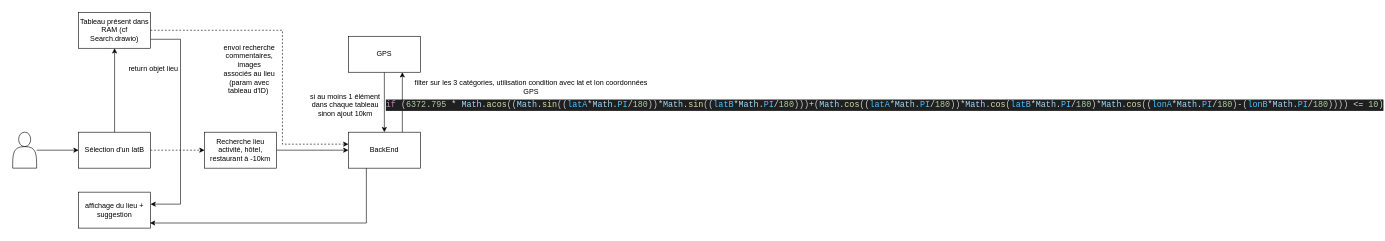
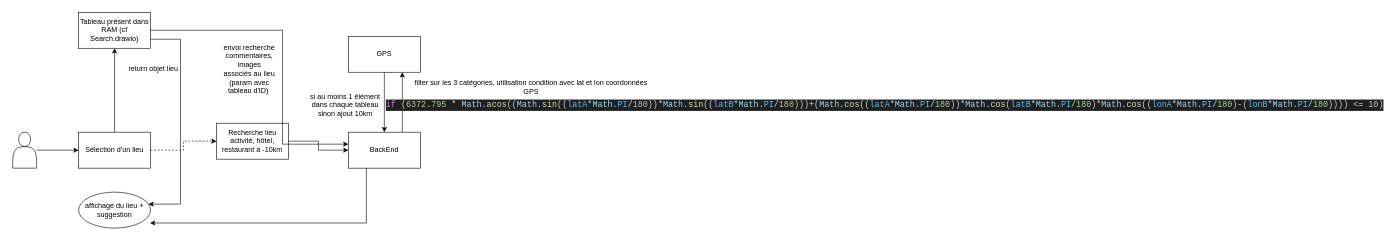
(282, 52) -> (282, 52)
(114, 150) -> (114, 150)
(240, 150) -> (252, 141)
(114, 210) -> (114, 210)
